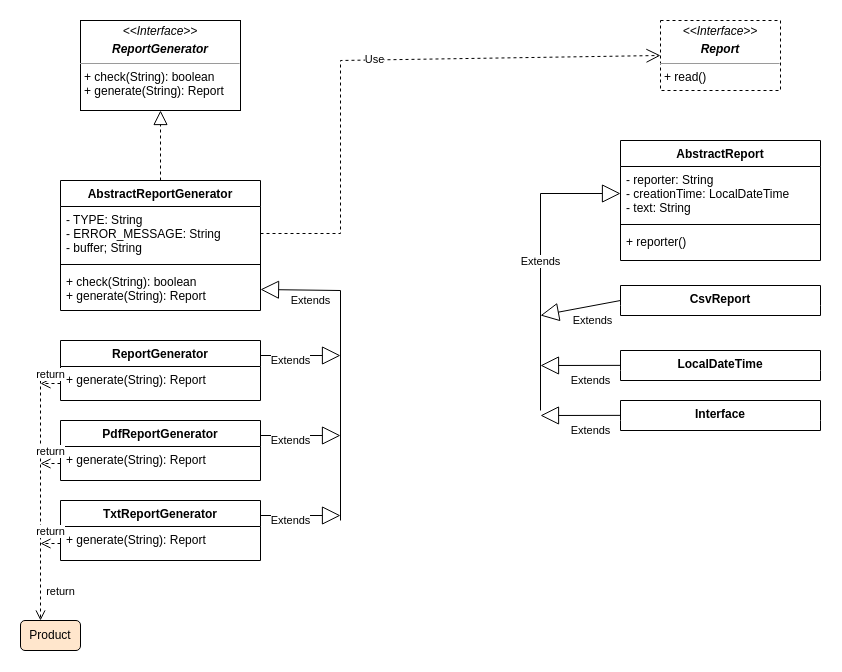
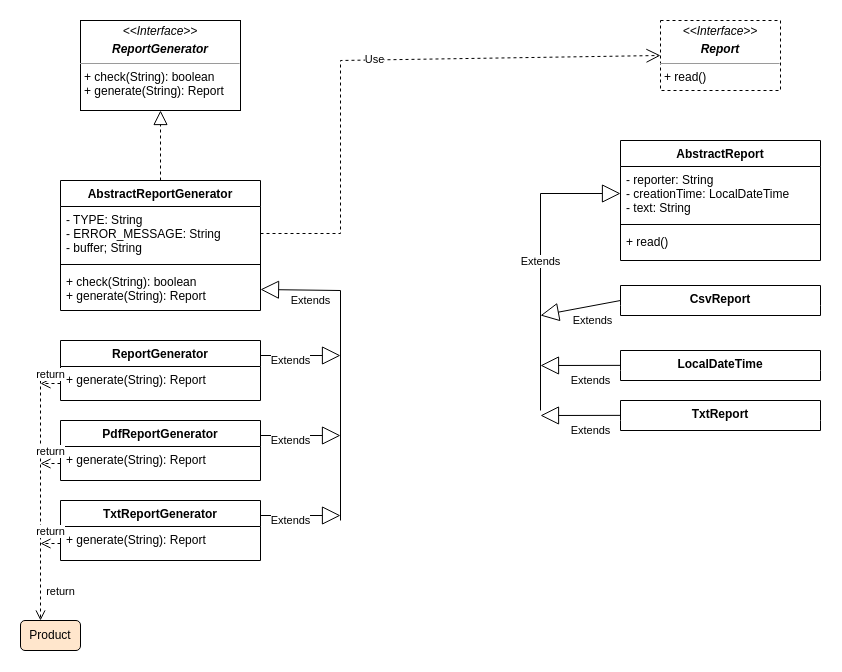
(665, 242) -> (651, 242)
(720, 414) -> (720, 414)
